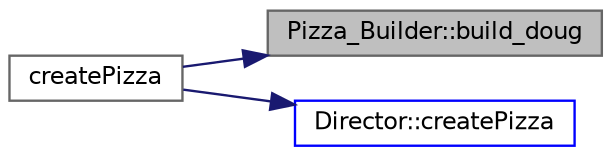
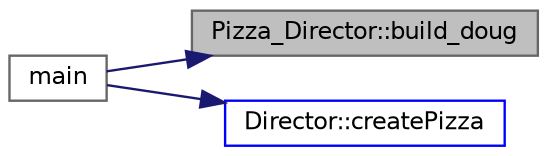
(435, 33) -> (365, 33)
(96, 78) -> (58, 78)
